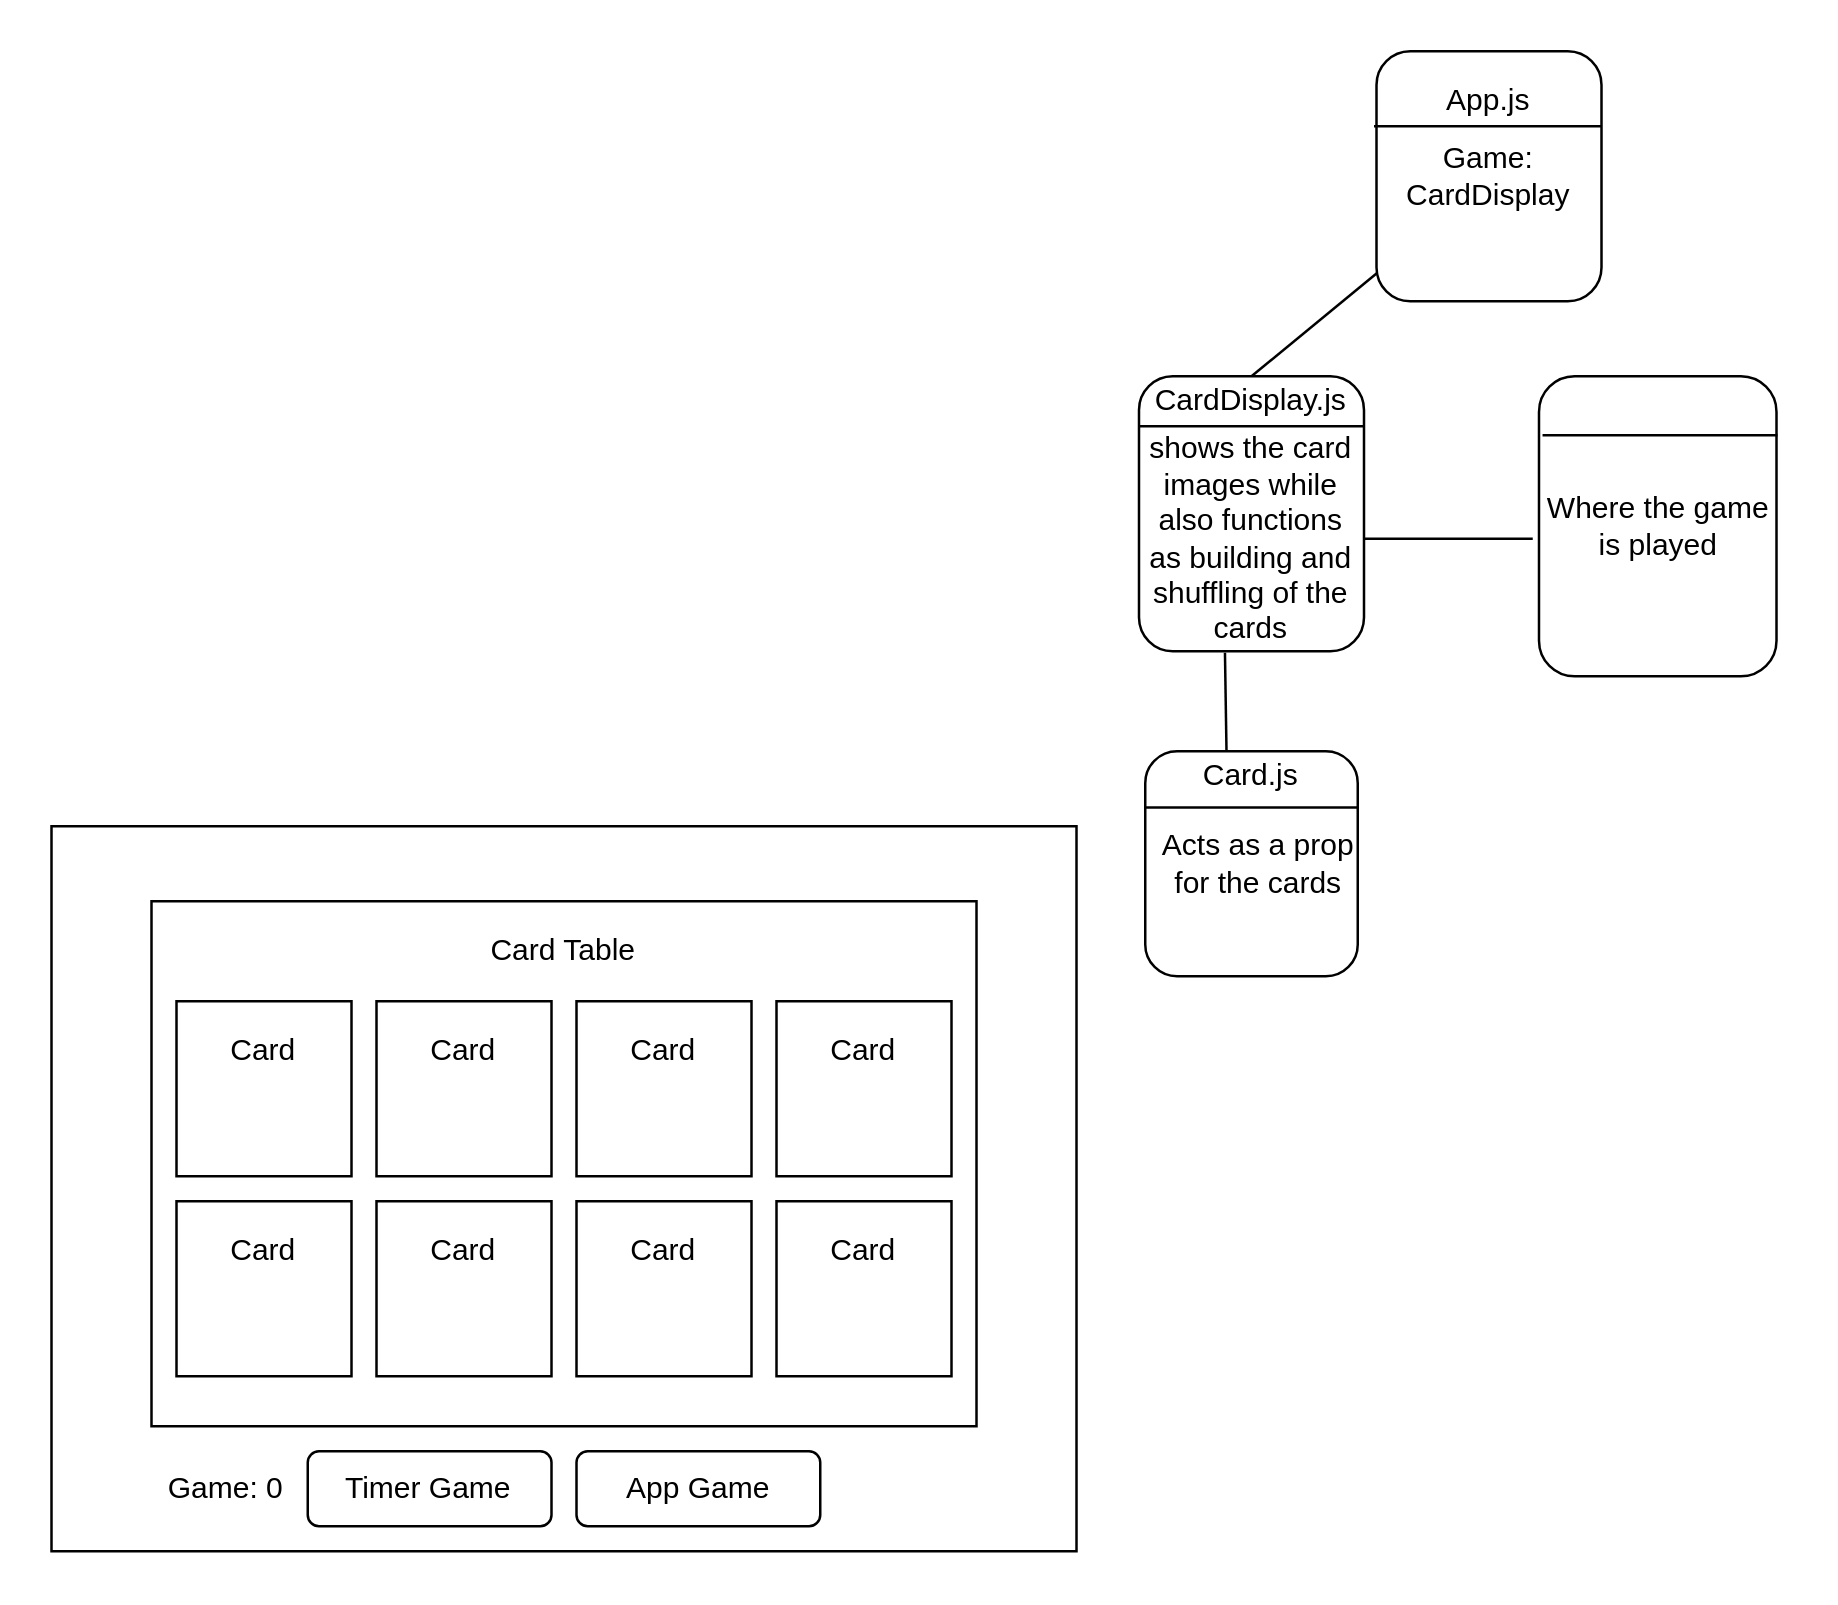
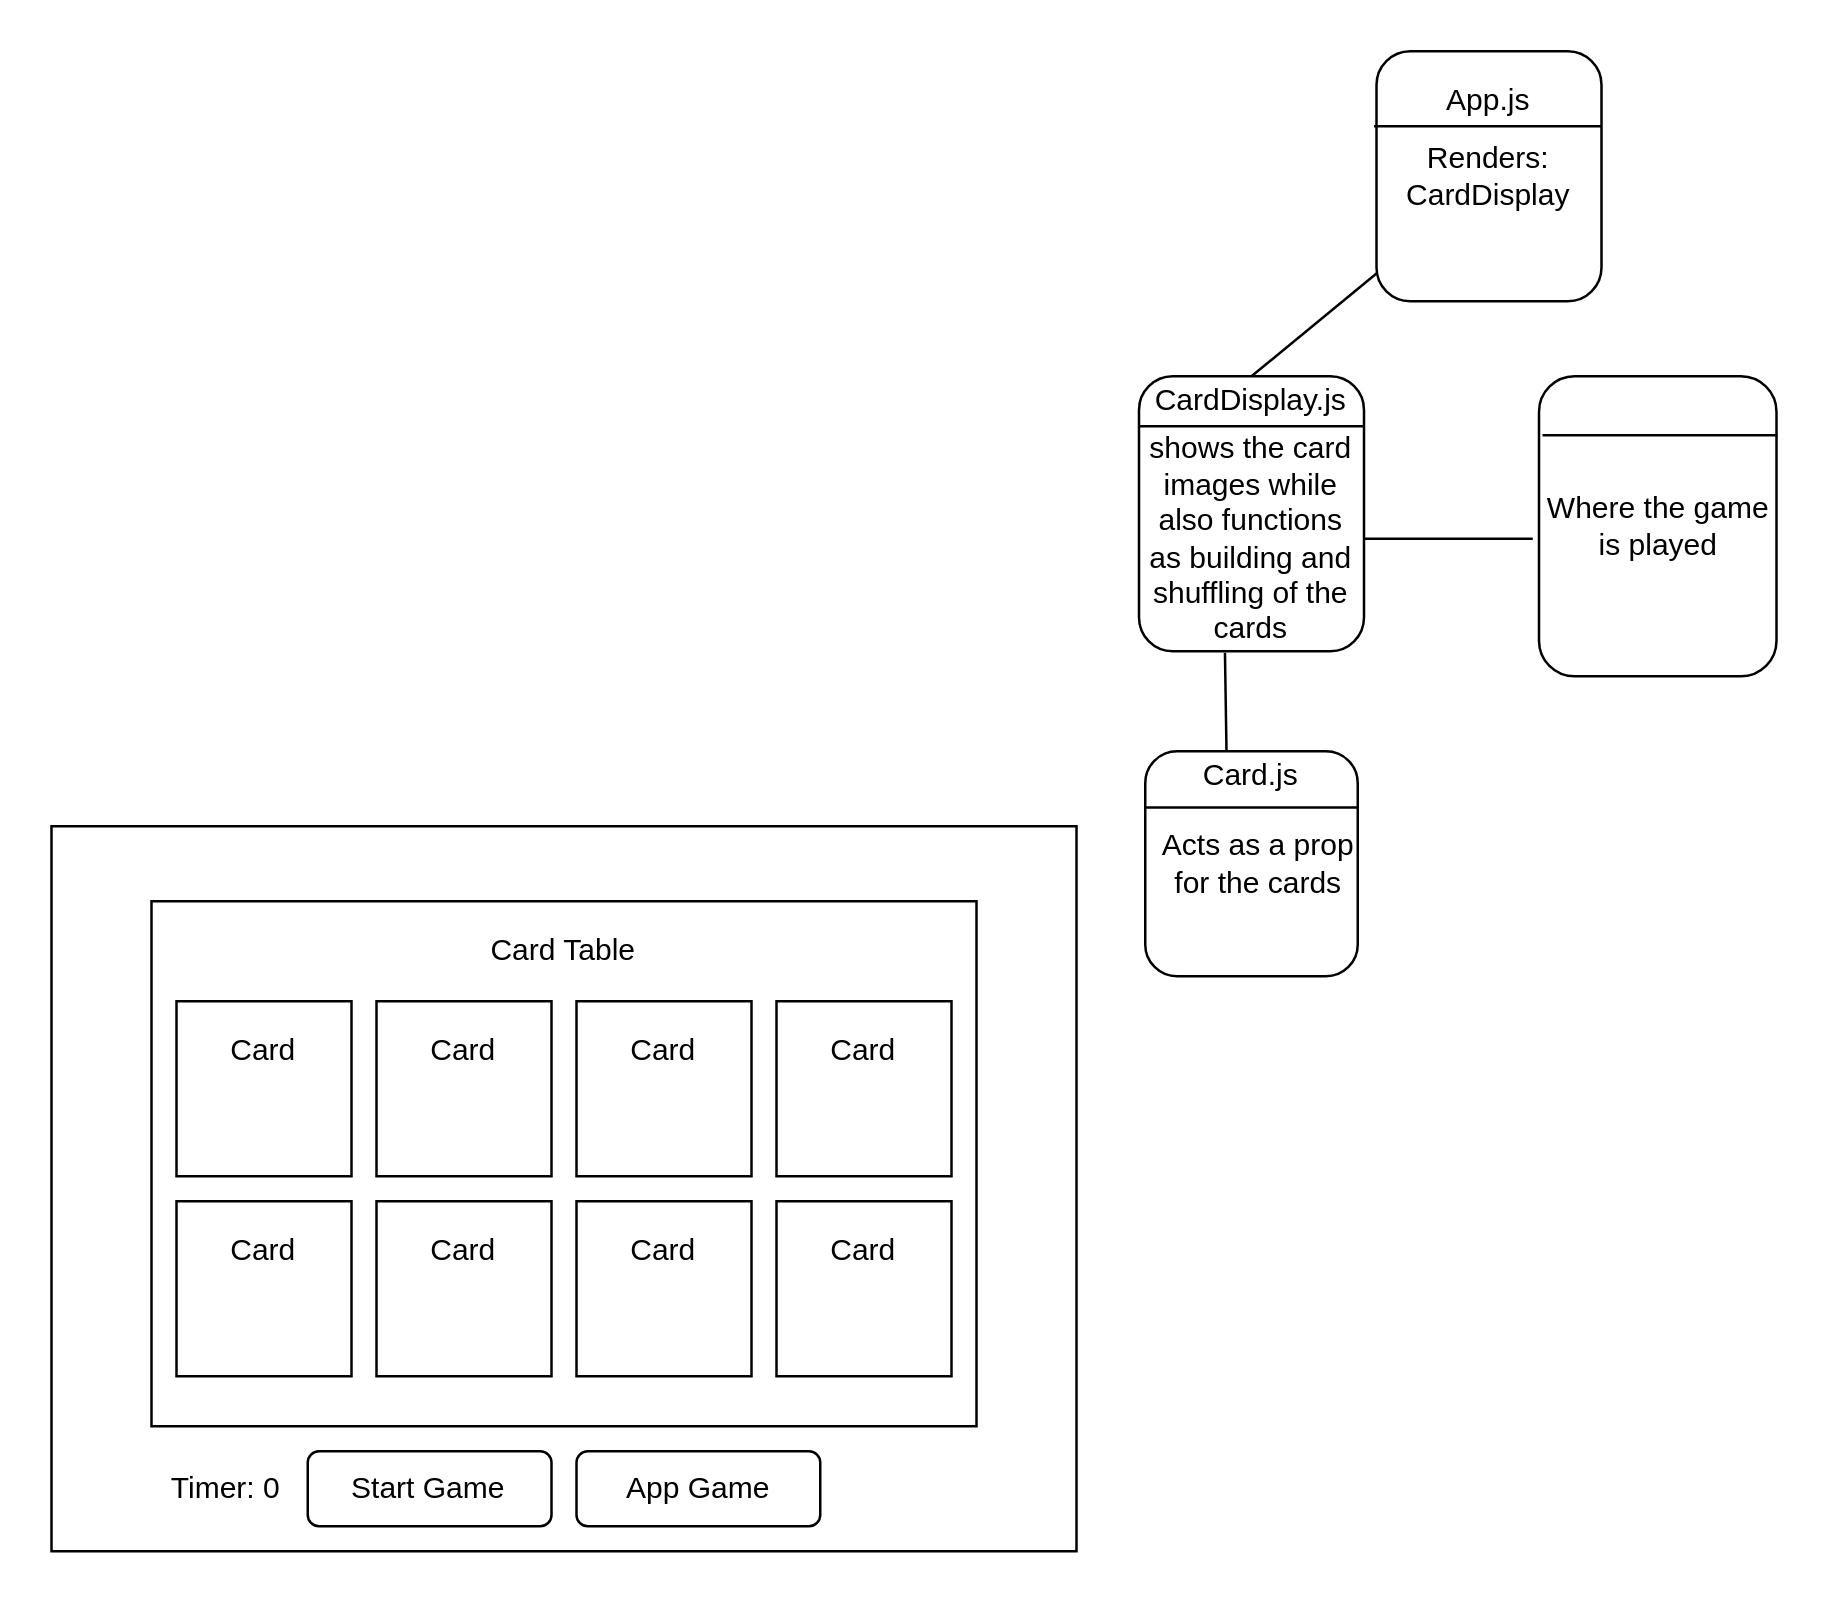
(1489, 176) -> (1489, 176)
(226, 1489) -> (226, 1489)
(429, 1489) -> (429, 1489)
